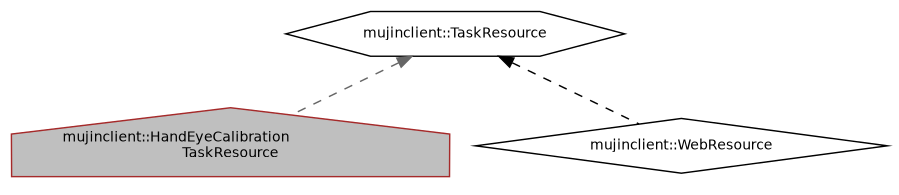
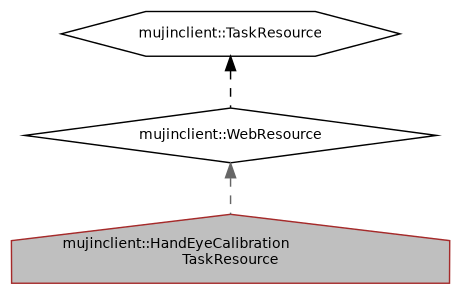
(345, 89) -> (231, 196)
